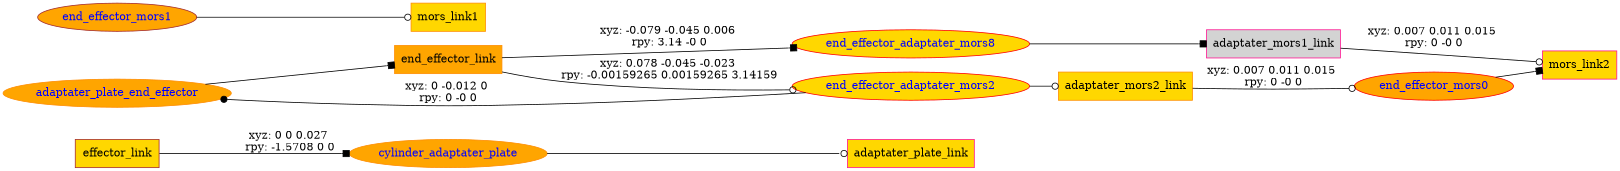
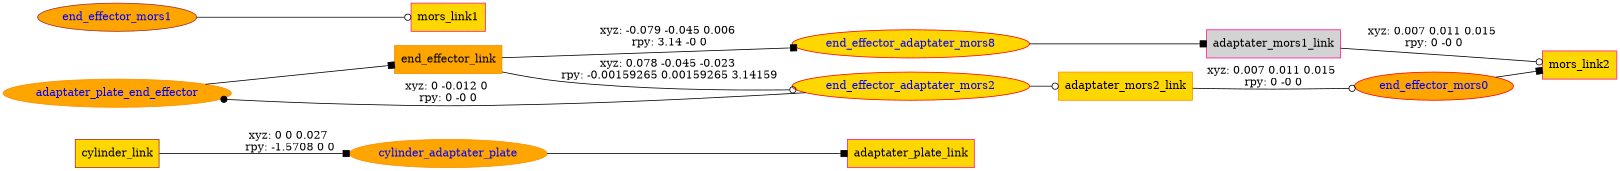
(448, 17) -> (448, 17)
(117, 154) -> (117, 154)
(693, 154) -> (693, 154)
